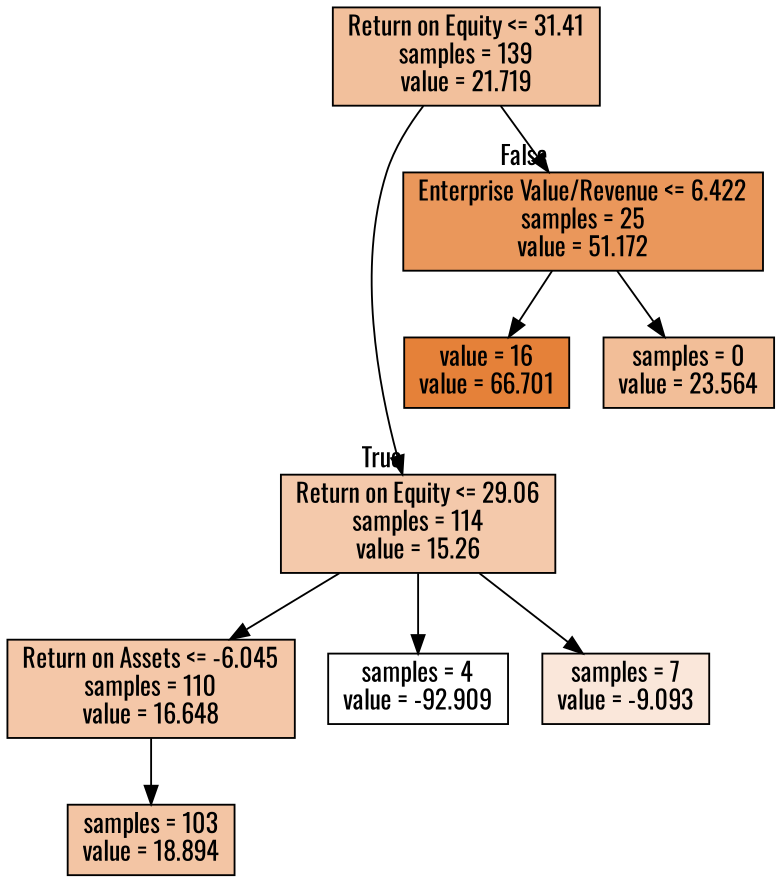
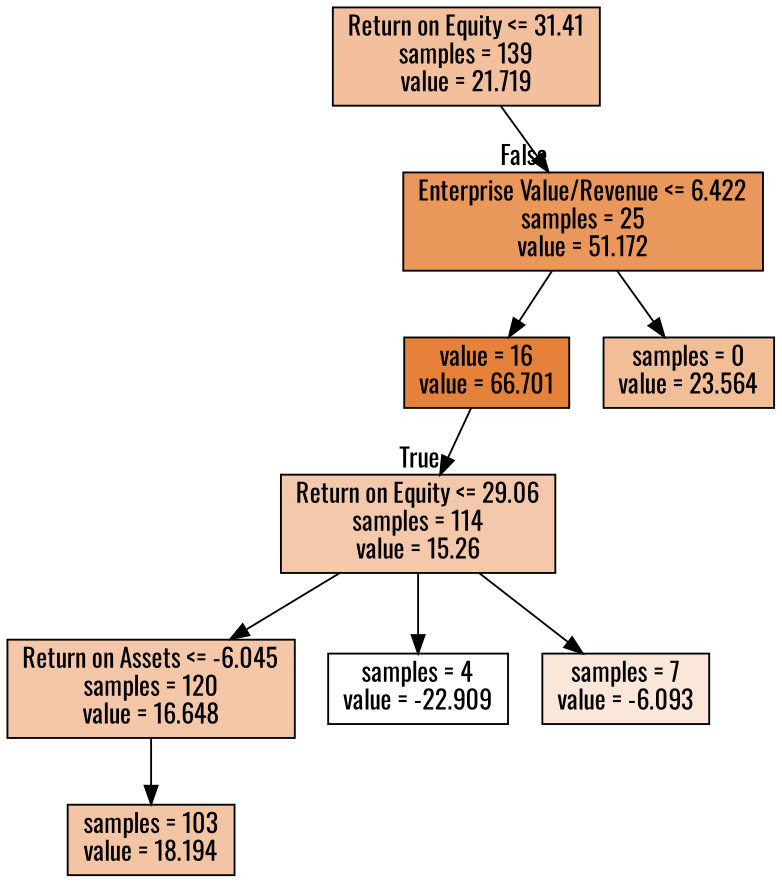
(372, 277) -> (460, 433)
(151, 689) -> (151, 689)
(418, 689) -> (418, 689)
(626, 689) -> (626, 689)
(151, 840) -> (151, 840)
